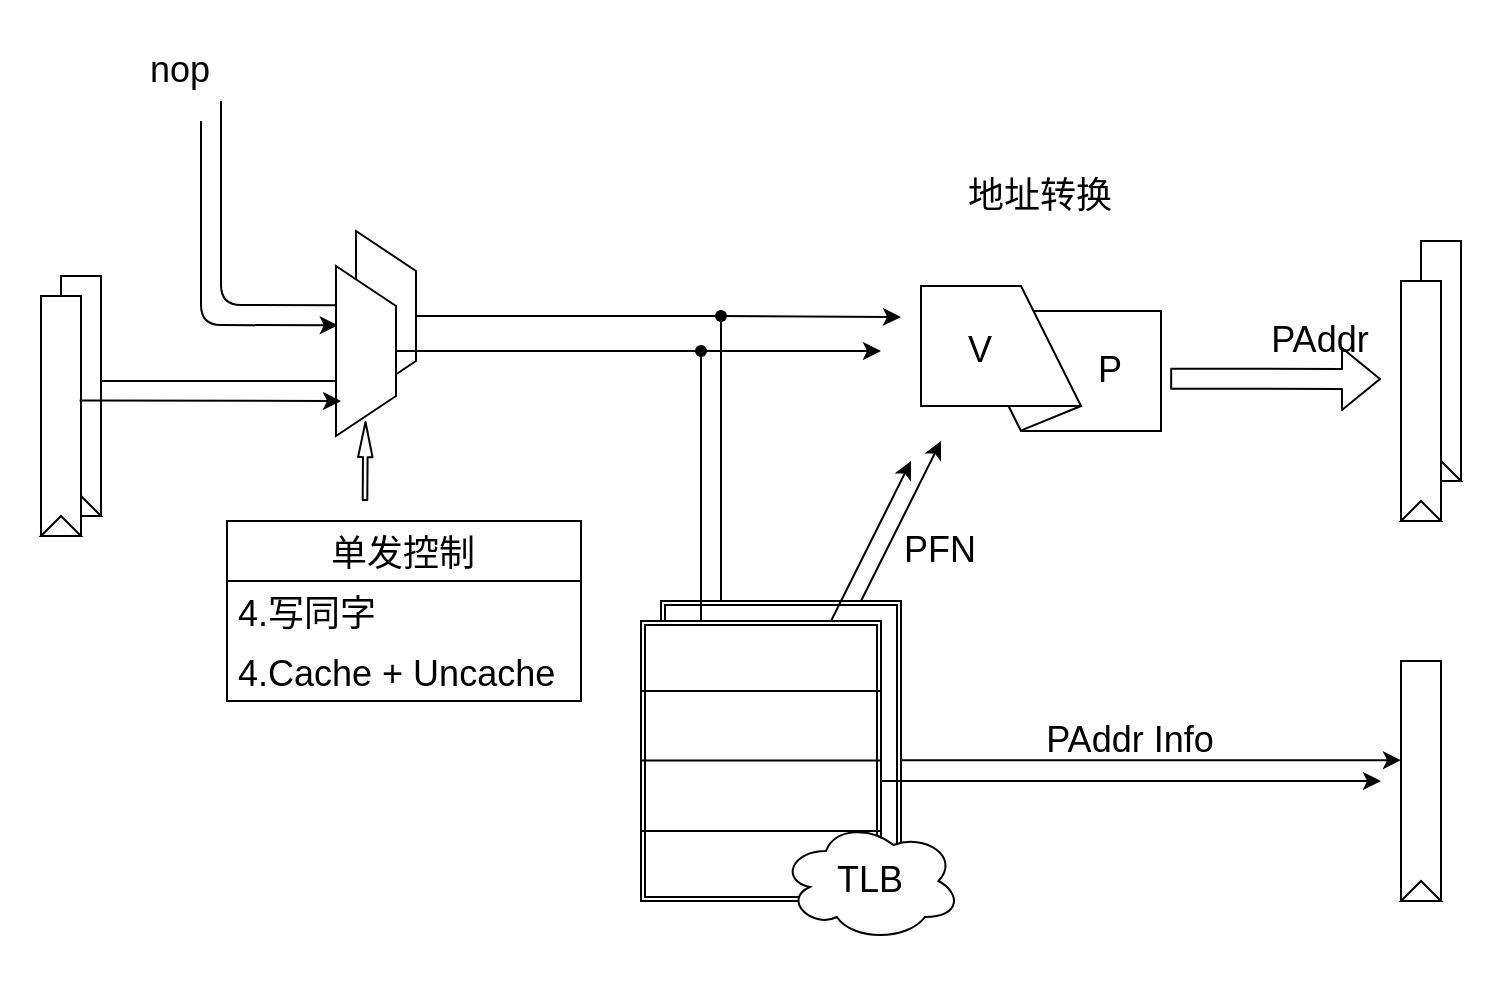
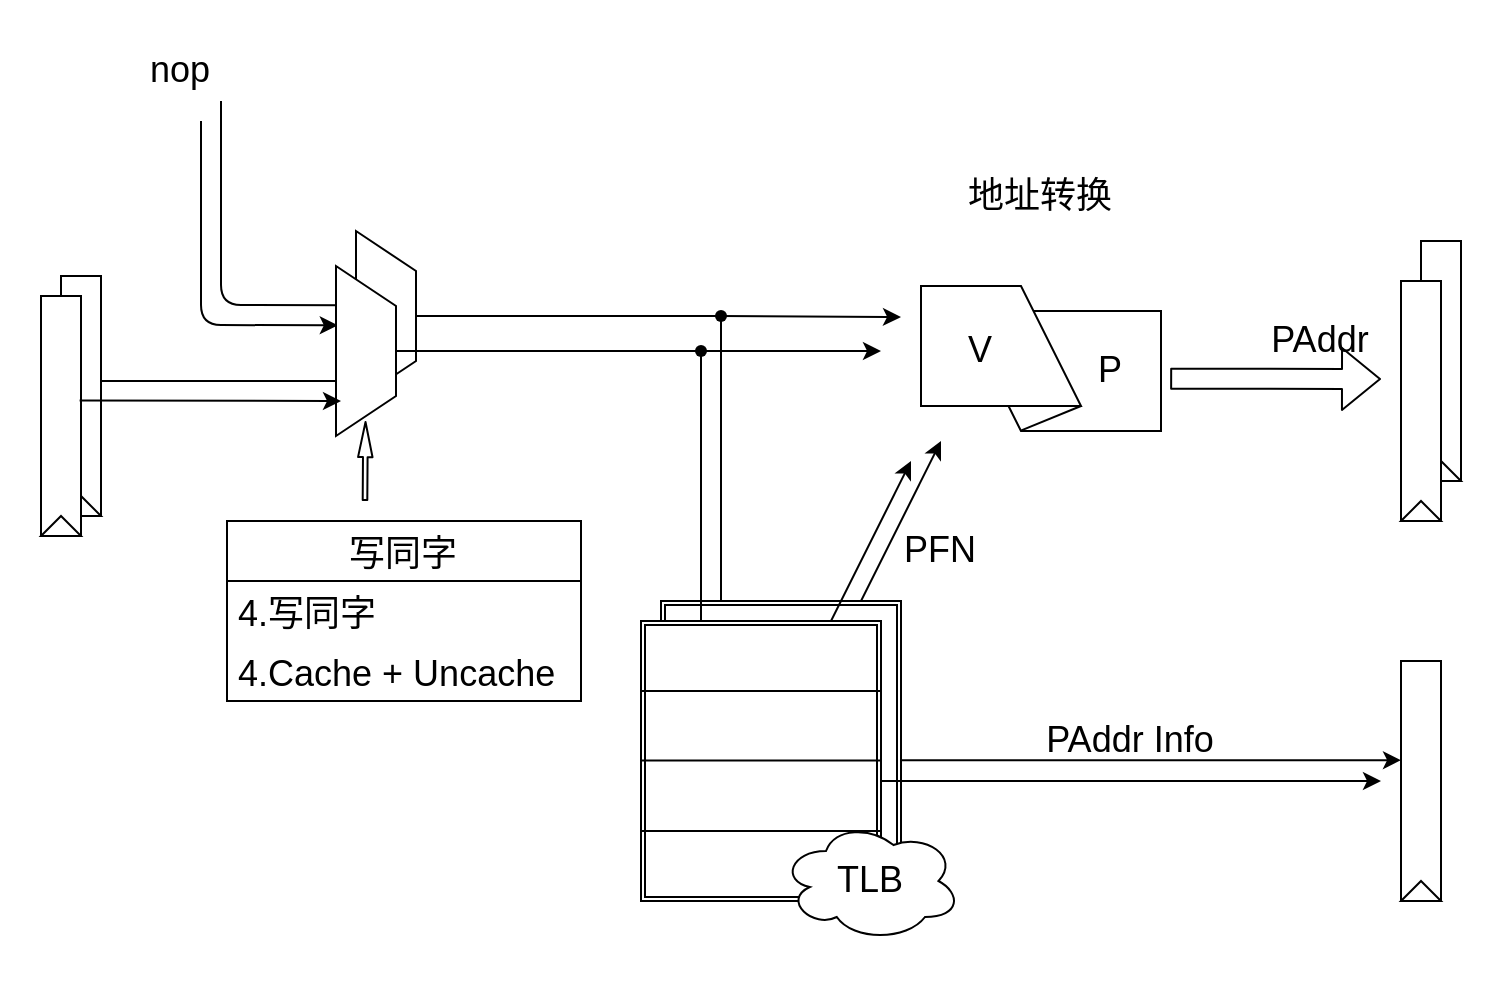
(403, 554) -> (403, 554)
